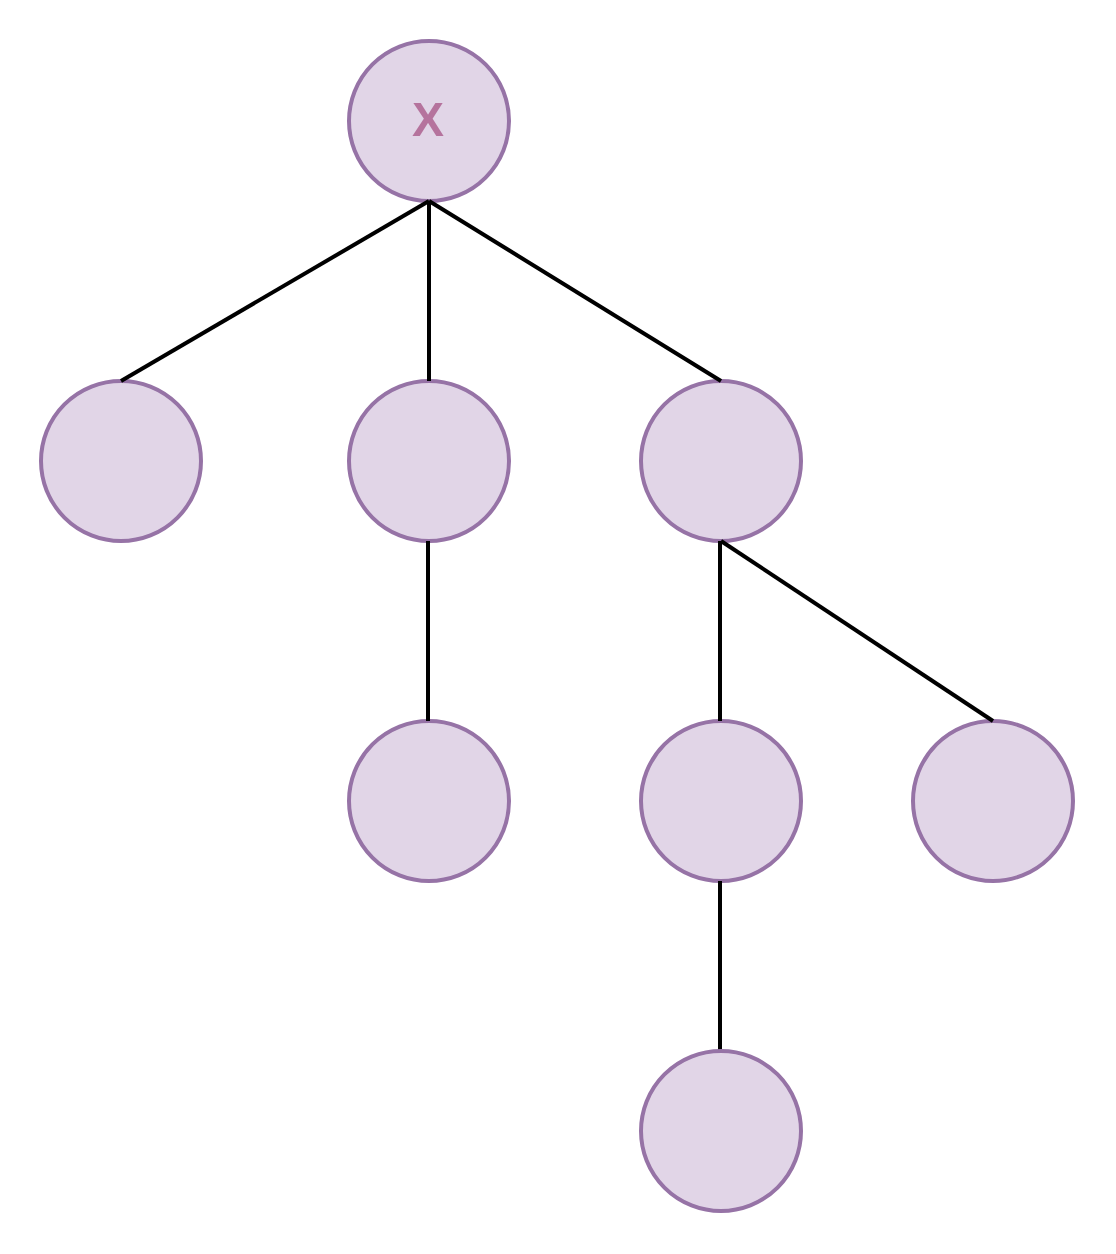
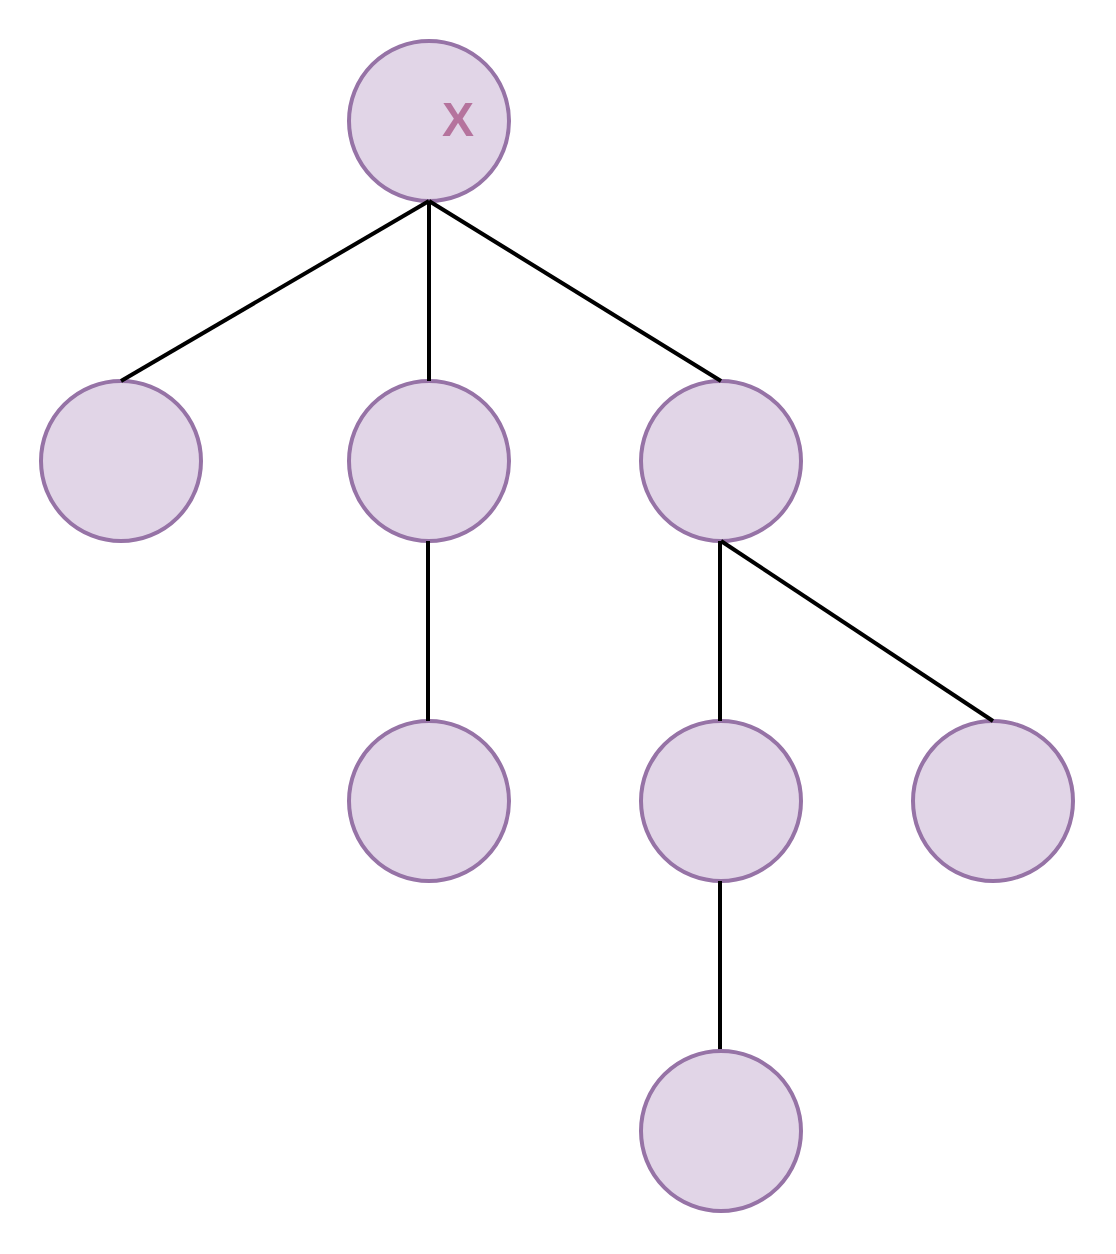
(429, 121) -> (459, 121)
